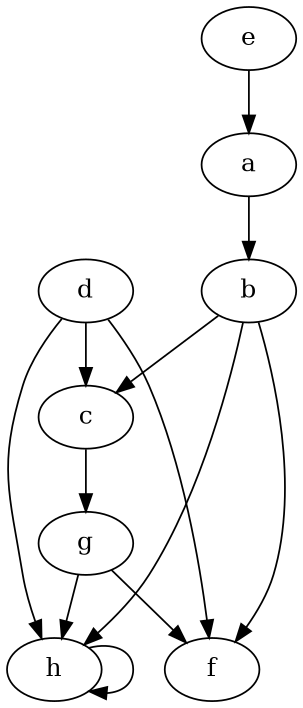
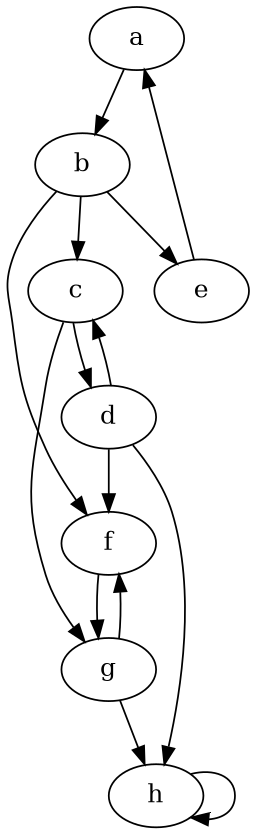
none -> (78, 347)
(196, 481) -> (136, 222)
none -> (97, 597)
